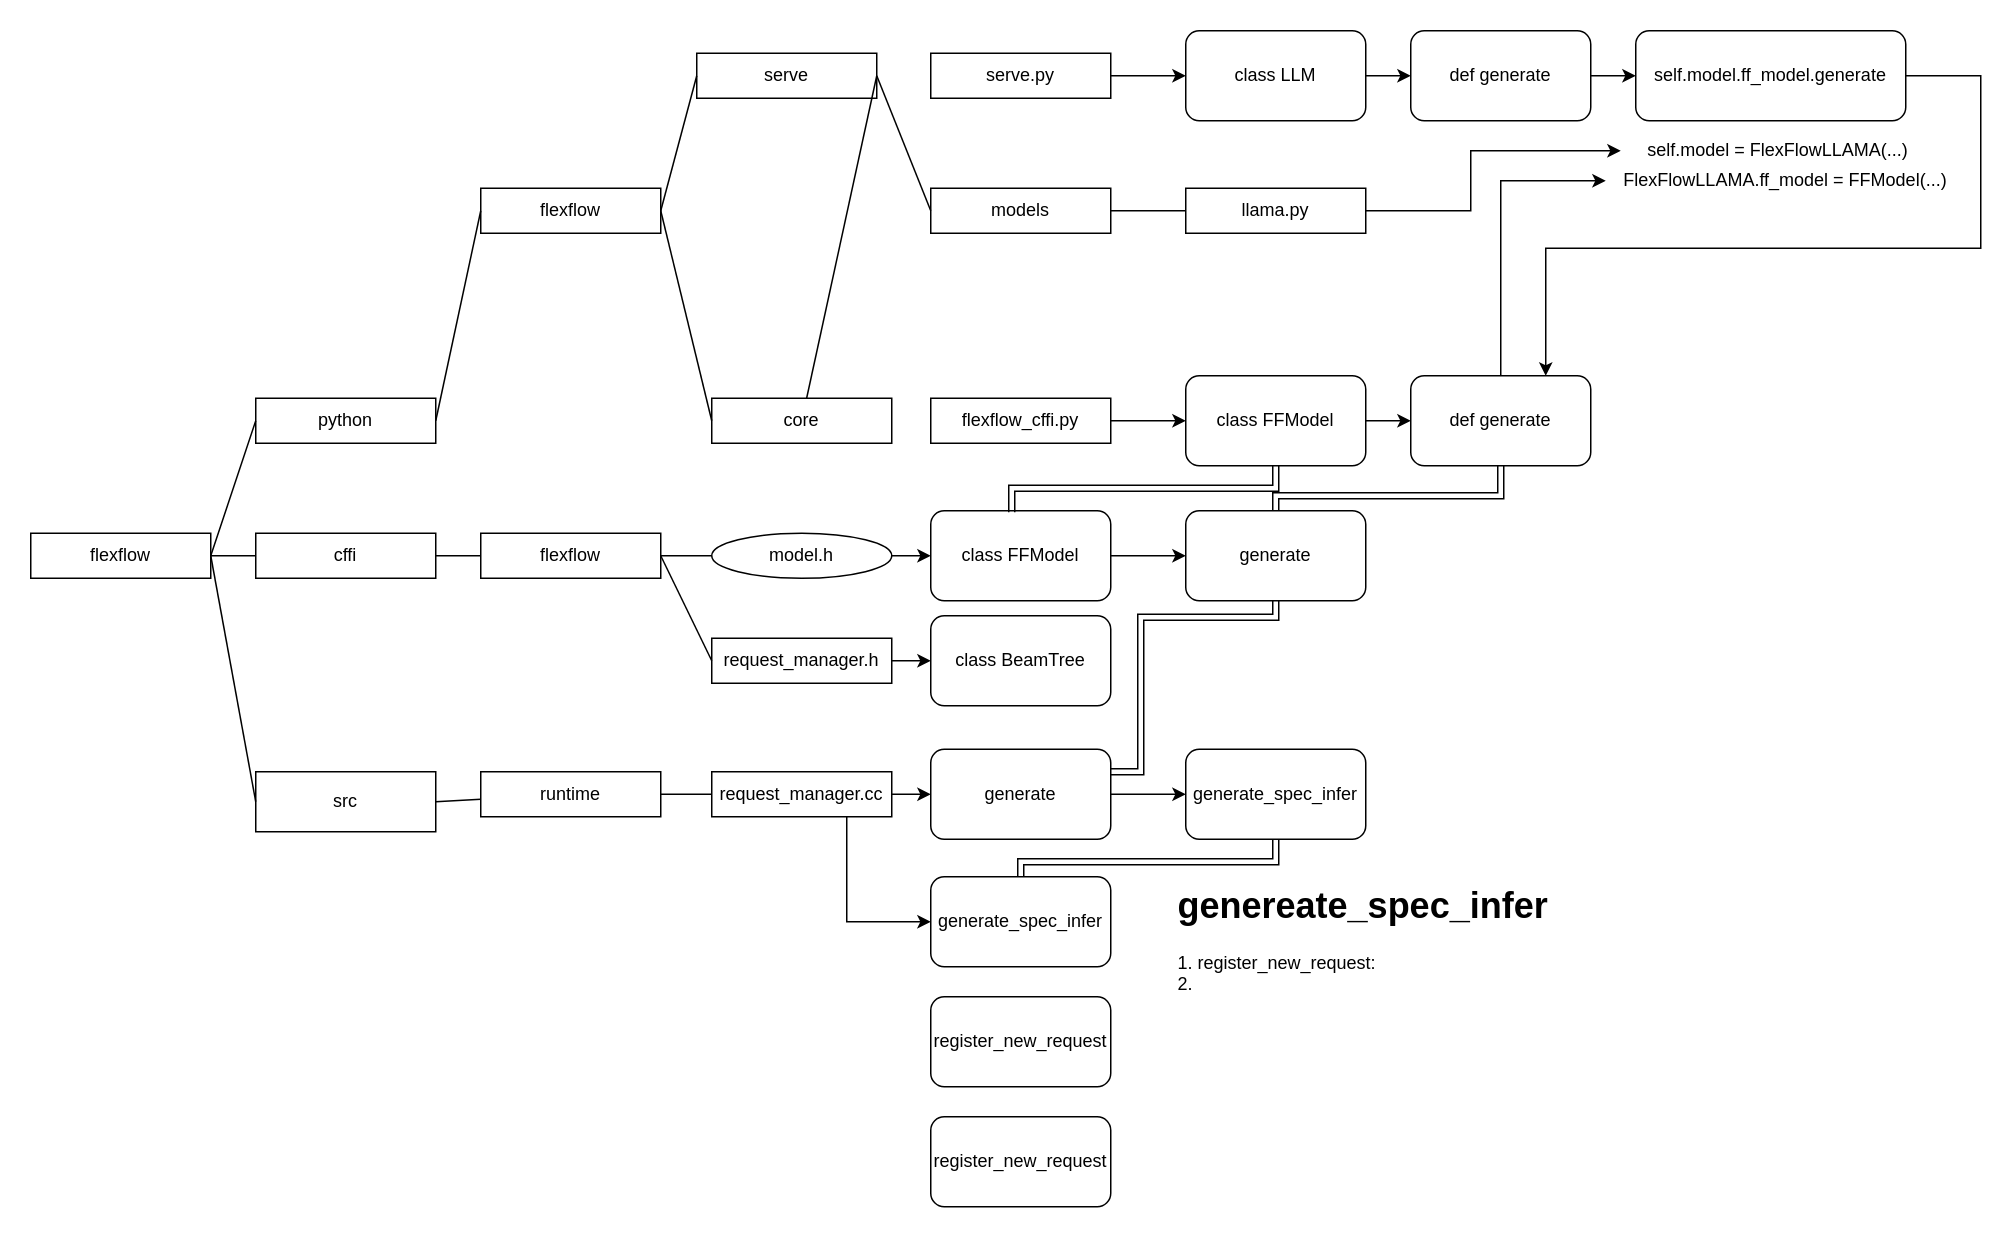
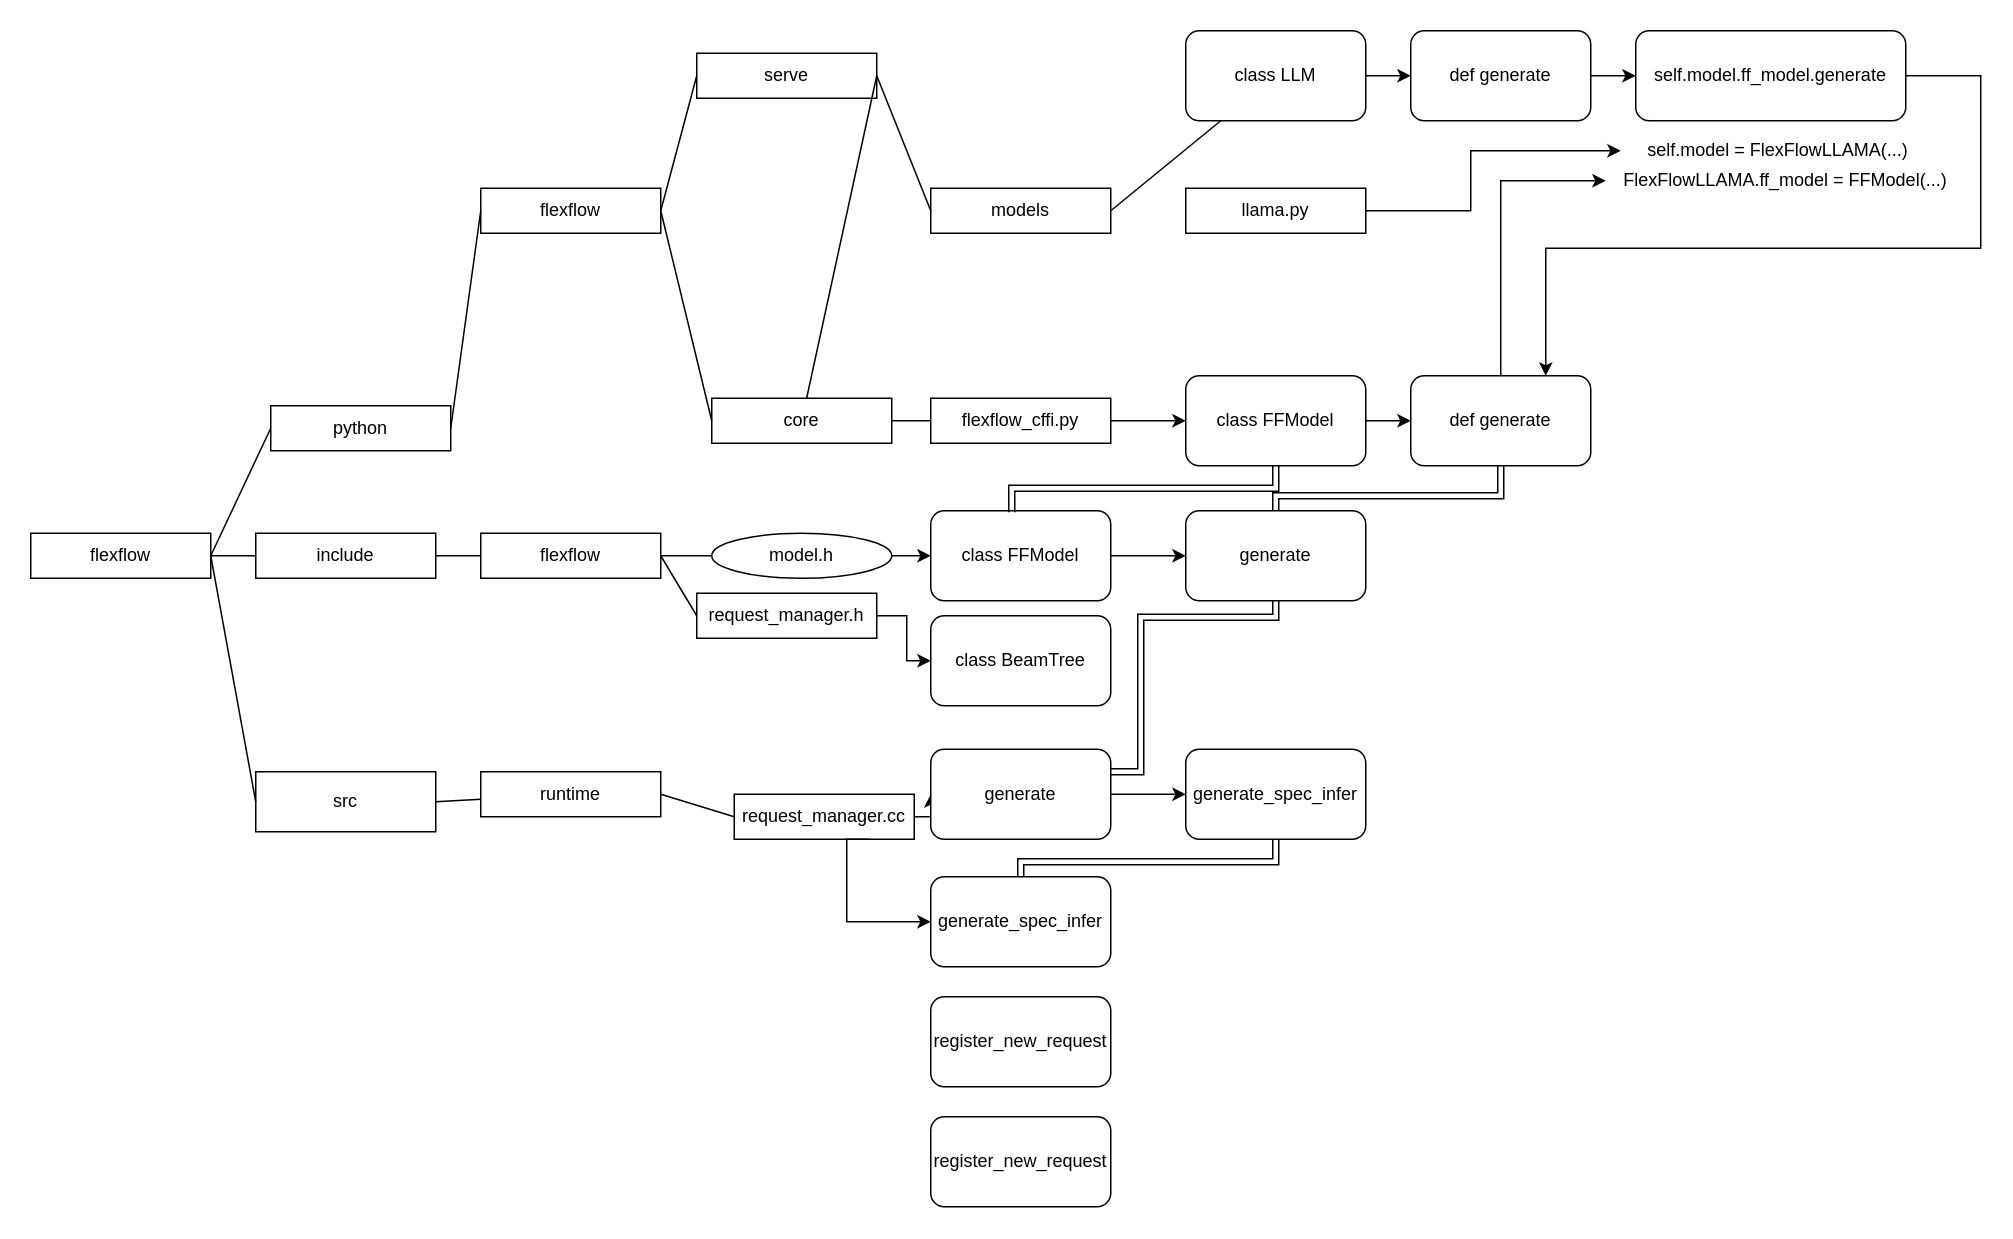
(1021, 76) -> none
(1143, 76) -> none
(1148, 211) -> (1166, 166)
(346, 421) -> (361, 428)
none -> (911, 421)
(346, 556) -> (346, 556)
(802, 661) -> (787, 616)
(802, 794) -> (824, 817)
(1478, 967) -> none
